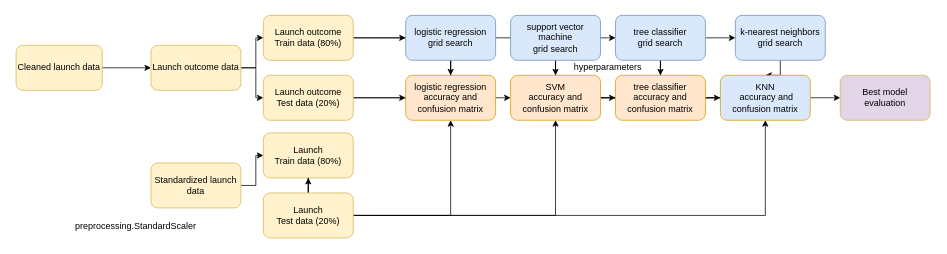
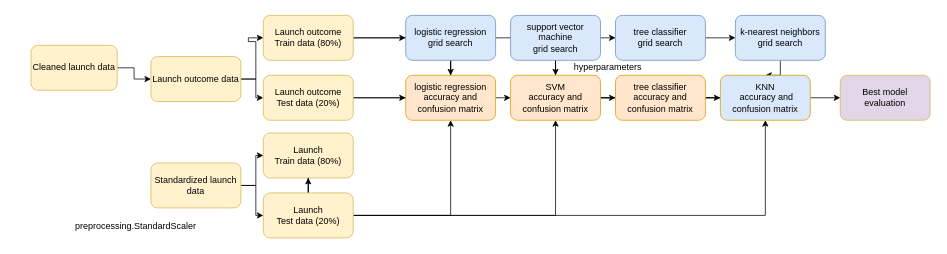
(59, 68) -> (74, 68)
(195, 68) -> (195, 79)
(660, 70) -> none
none -> (255, 214)
